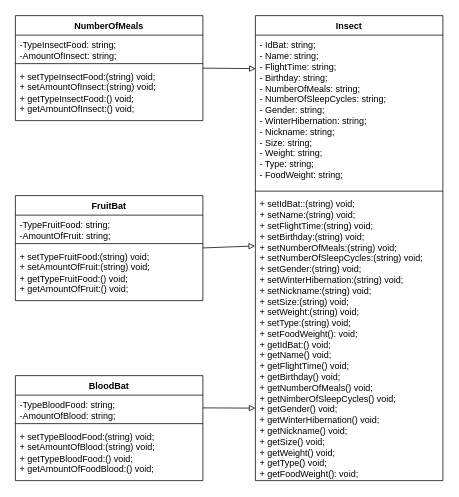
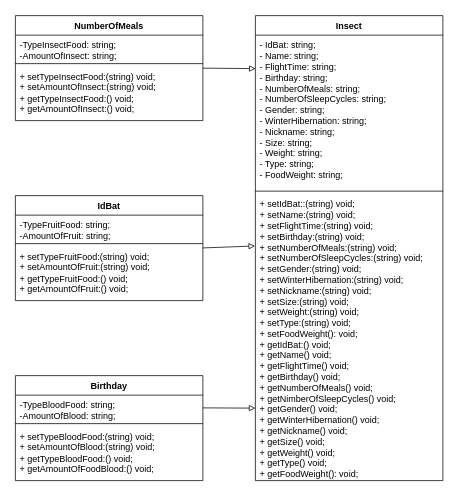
(109, 206) -> (109, 206)
(109, 386) -> (109, 386)
